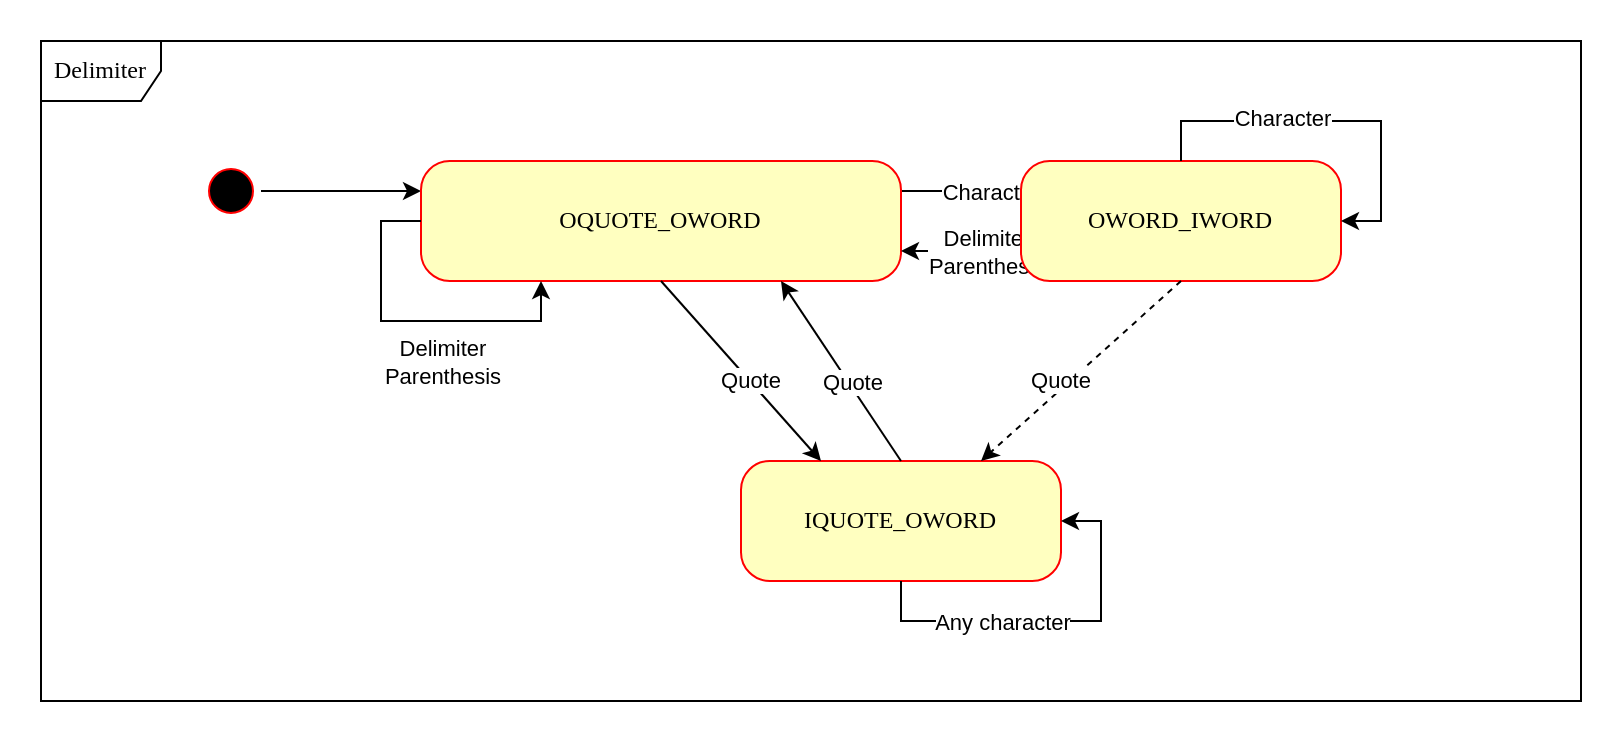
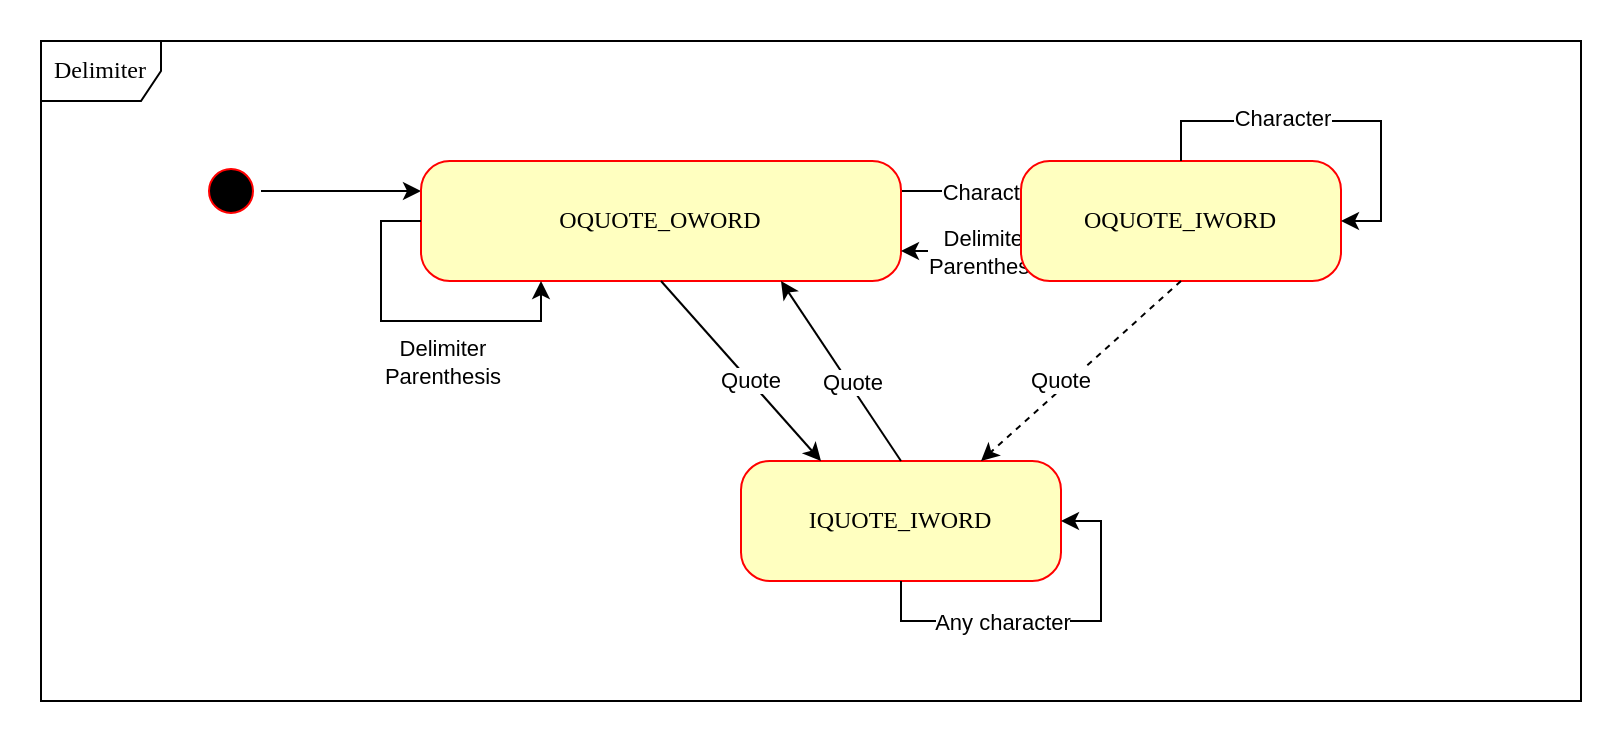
(1181, 221) -> (1181, 221)
(901, 521) -> (901, 521)
